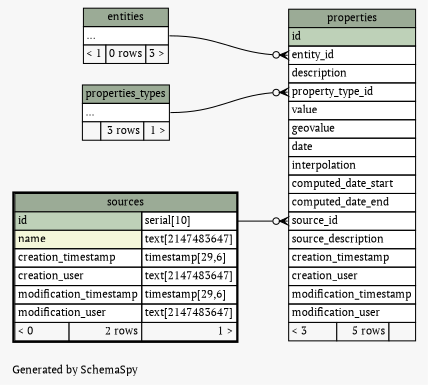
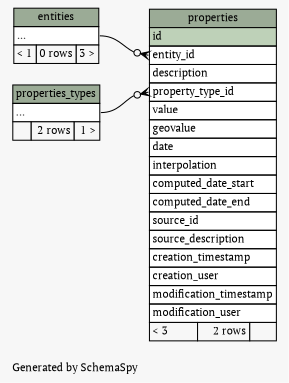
(124, 131) -> (54, 131)
(125, 267) -> none
(369, 331) -> (230, 331)
